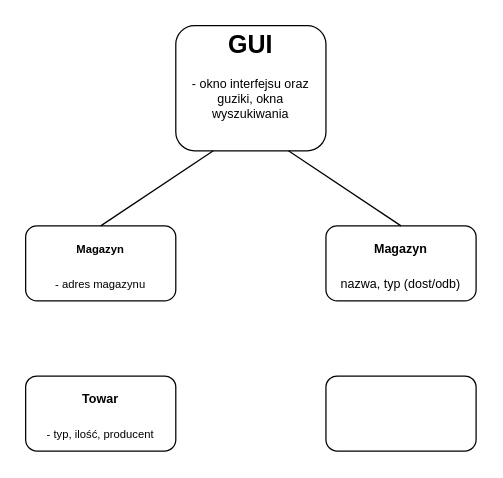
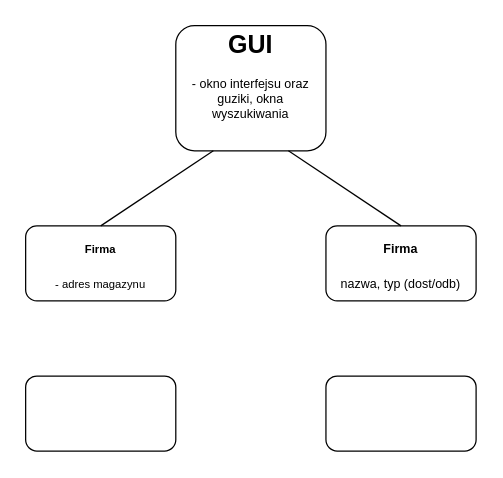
(101, 228) -> (101, 228)
(401, 228) -> (401, 228)
(101, 413) -> none
